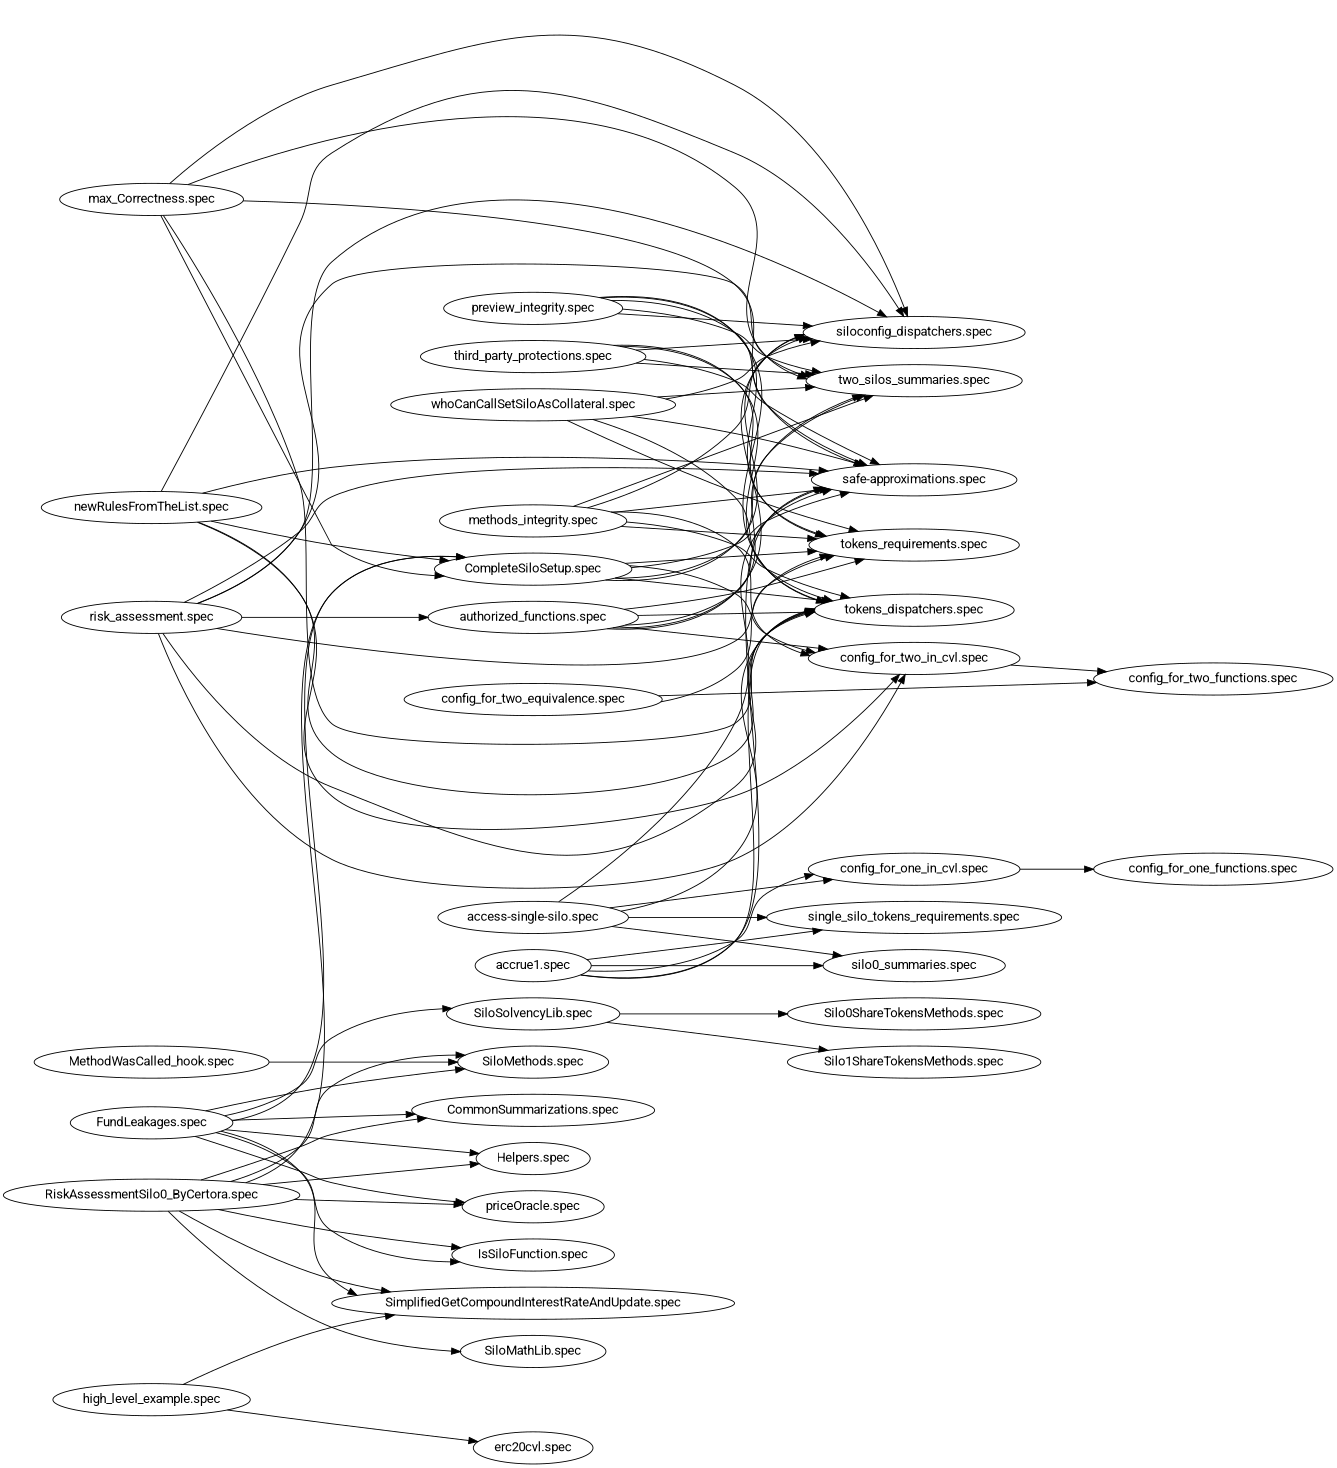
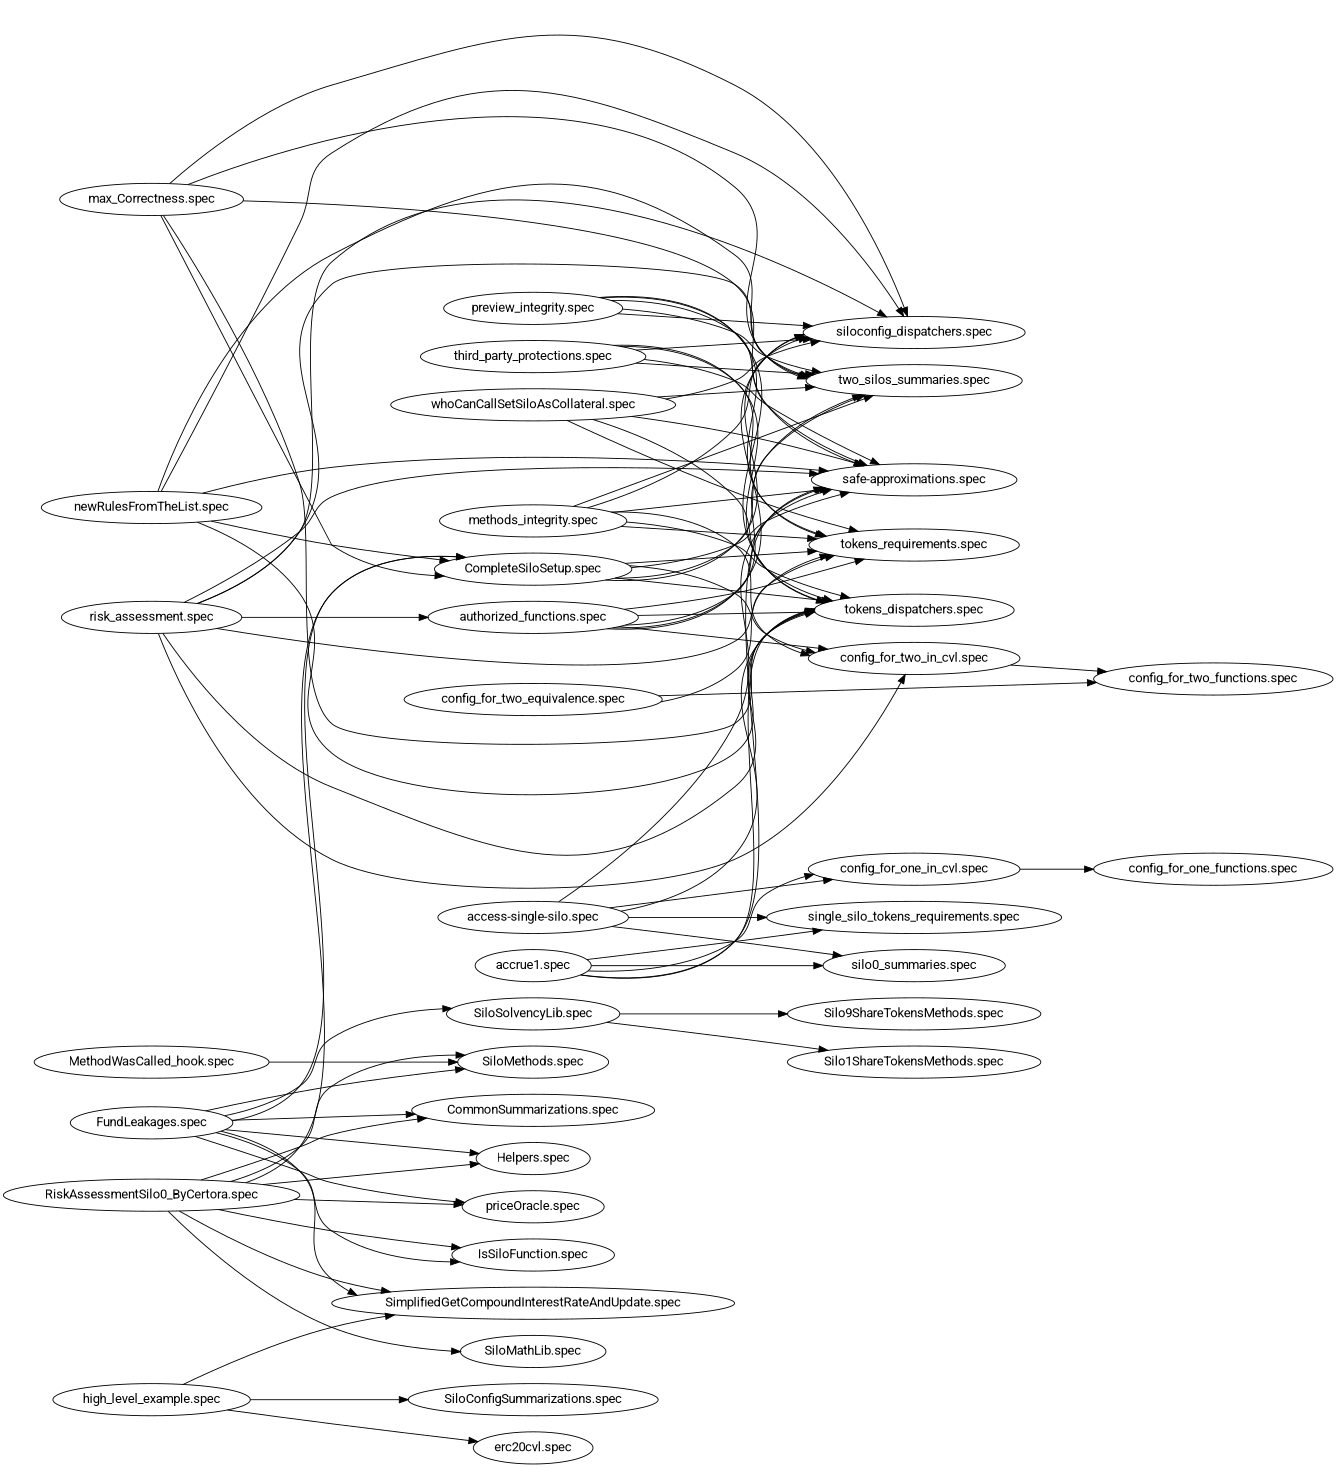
(460, 829) -> (482, 193)
(914, 1014) -> (914, 1014)
none -> (533, 1400)
